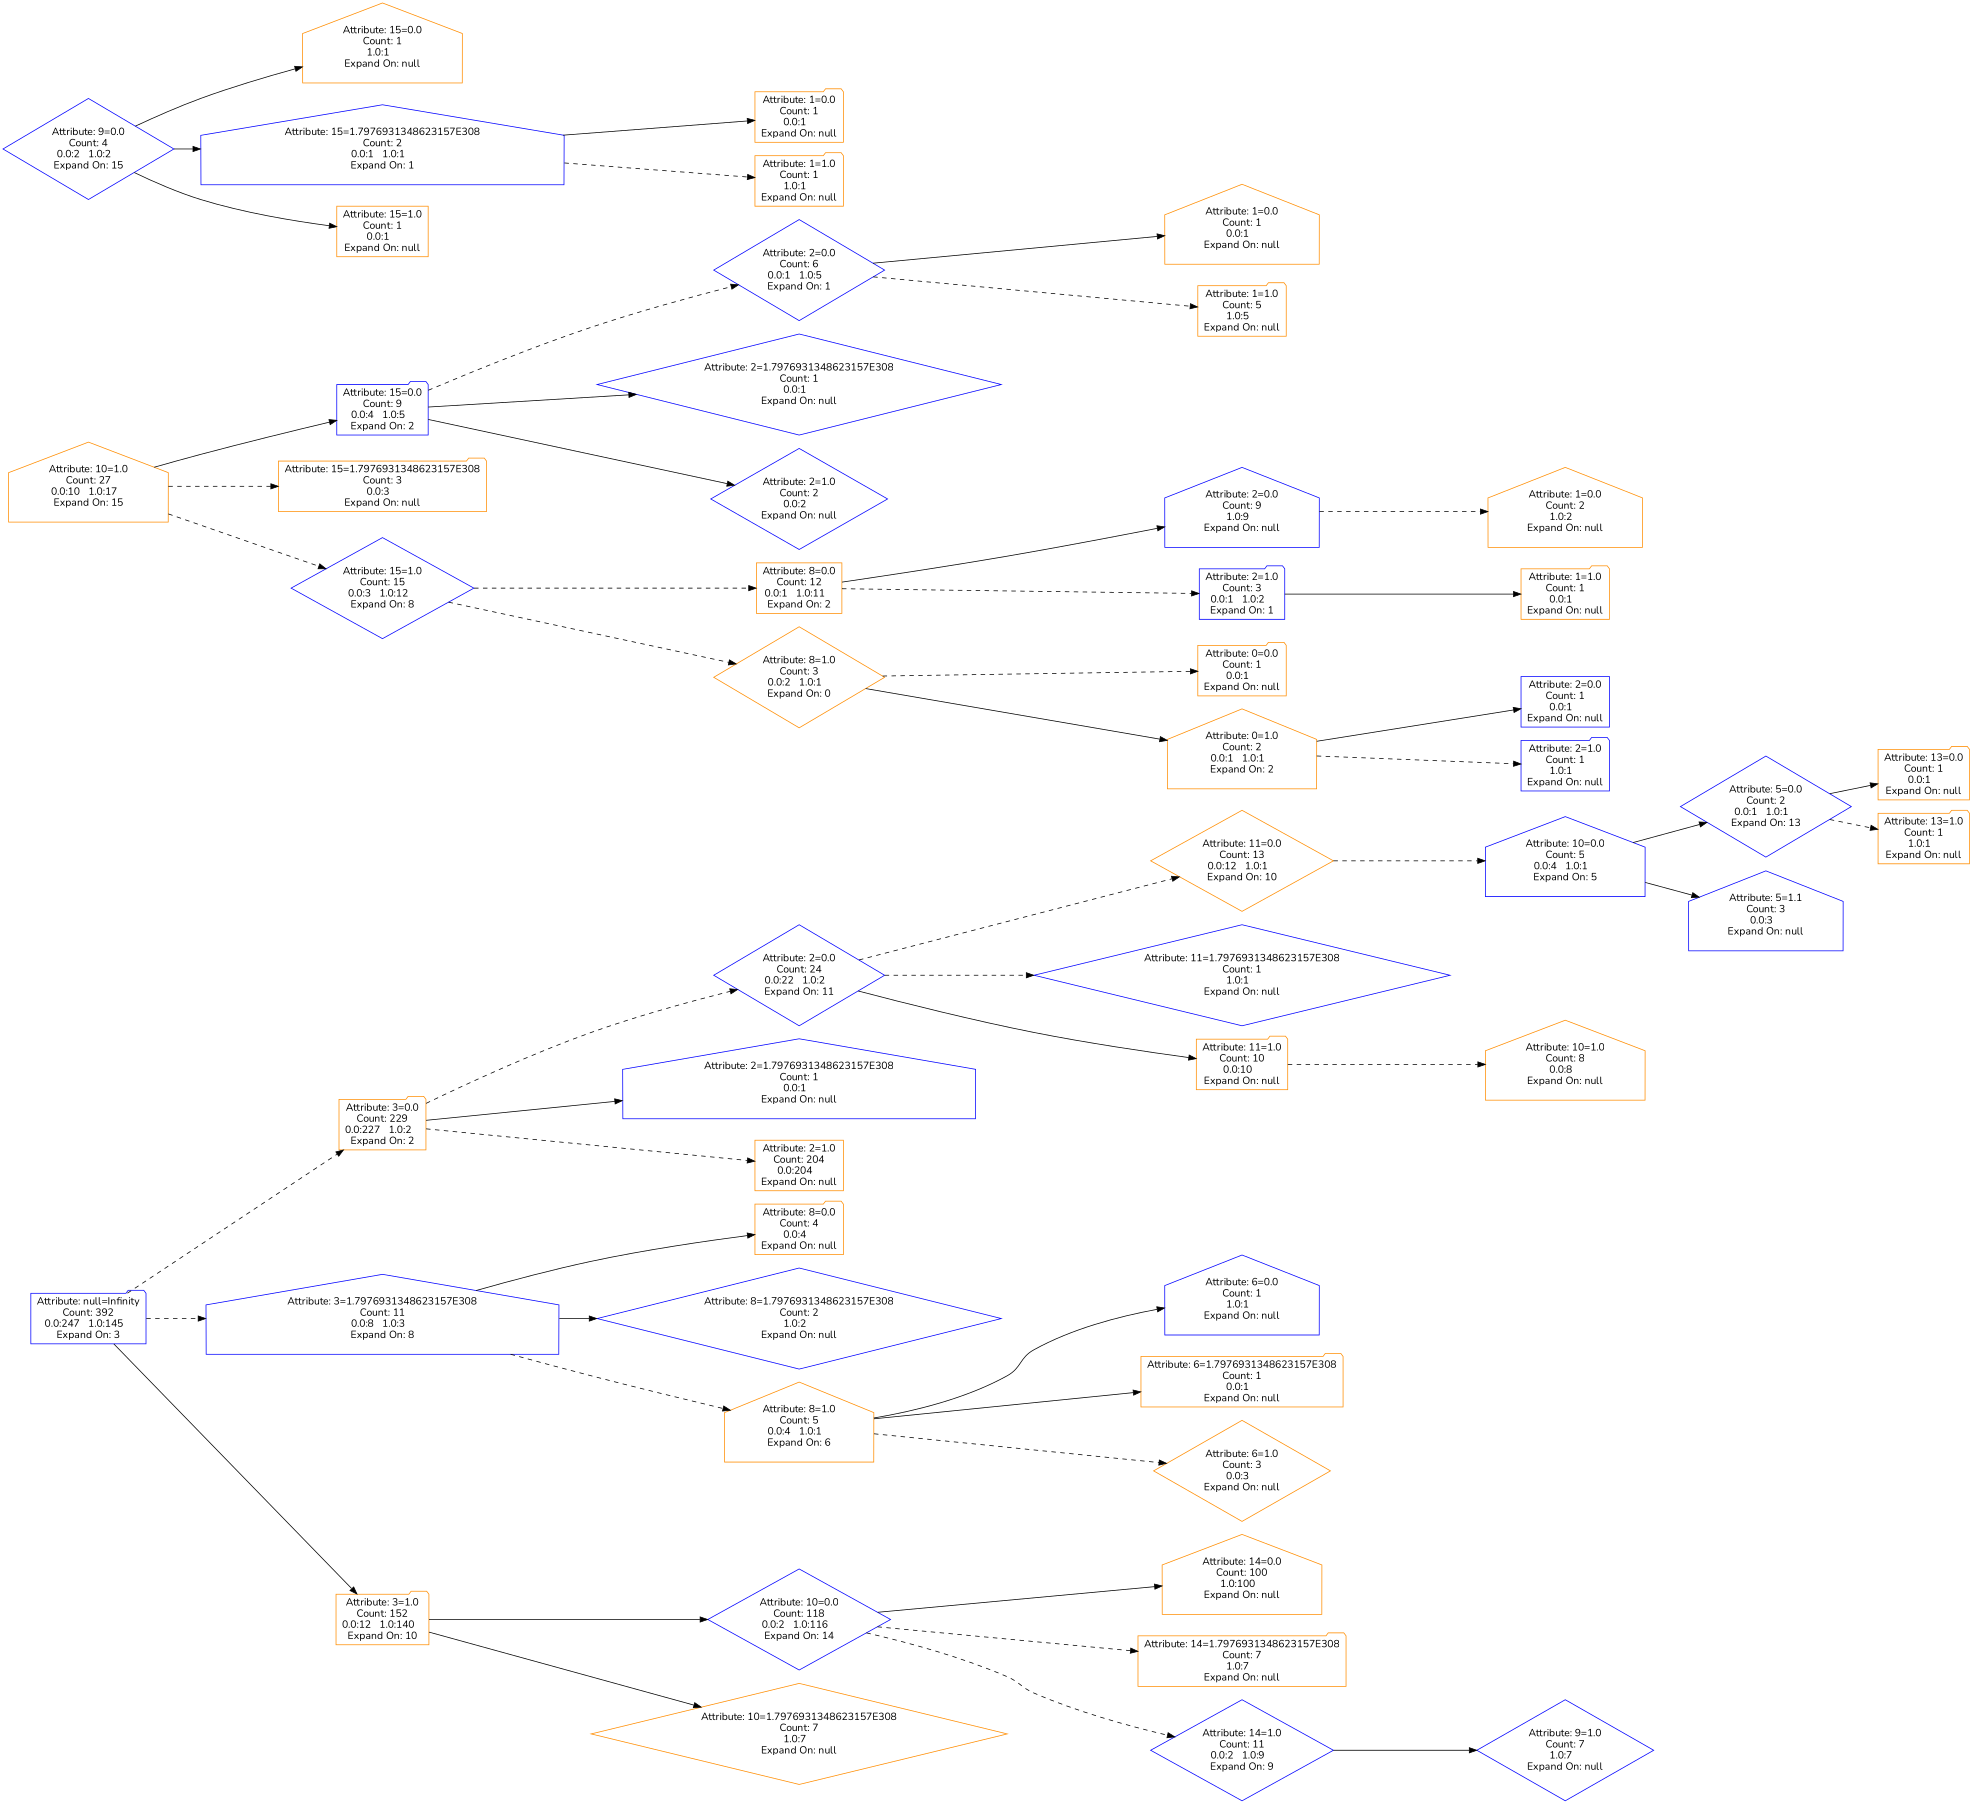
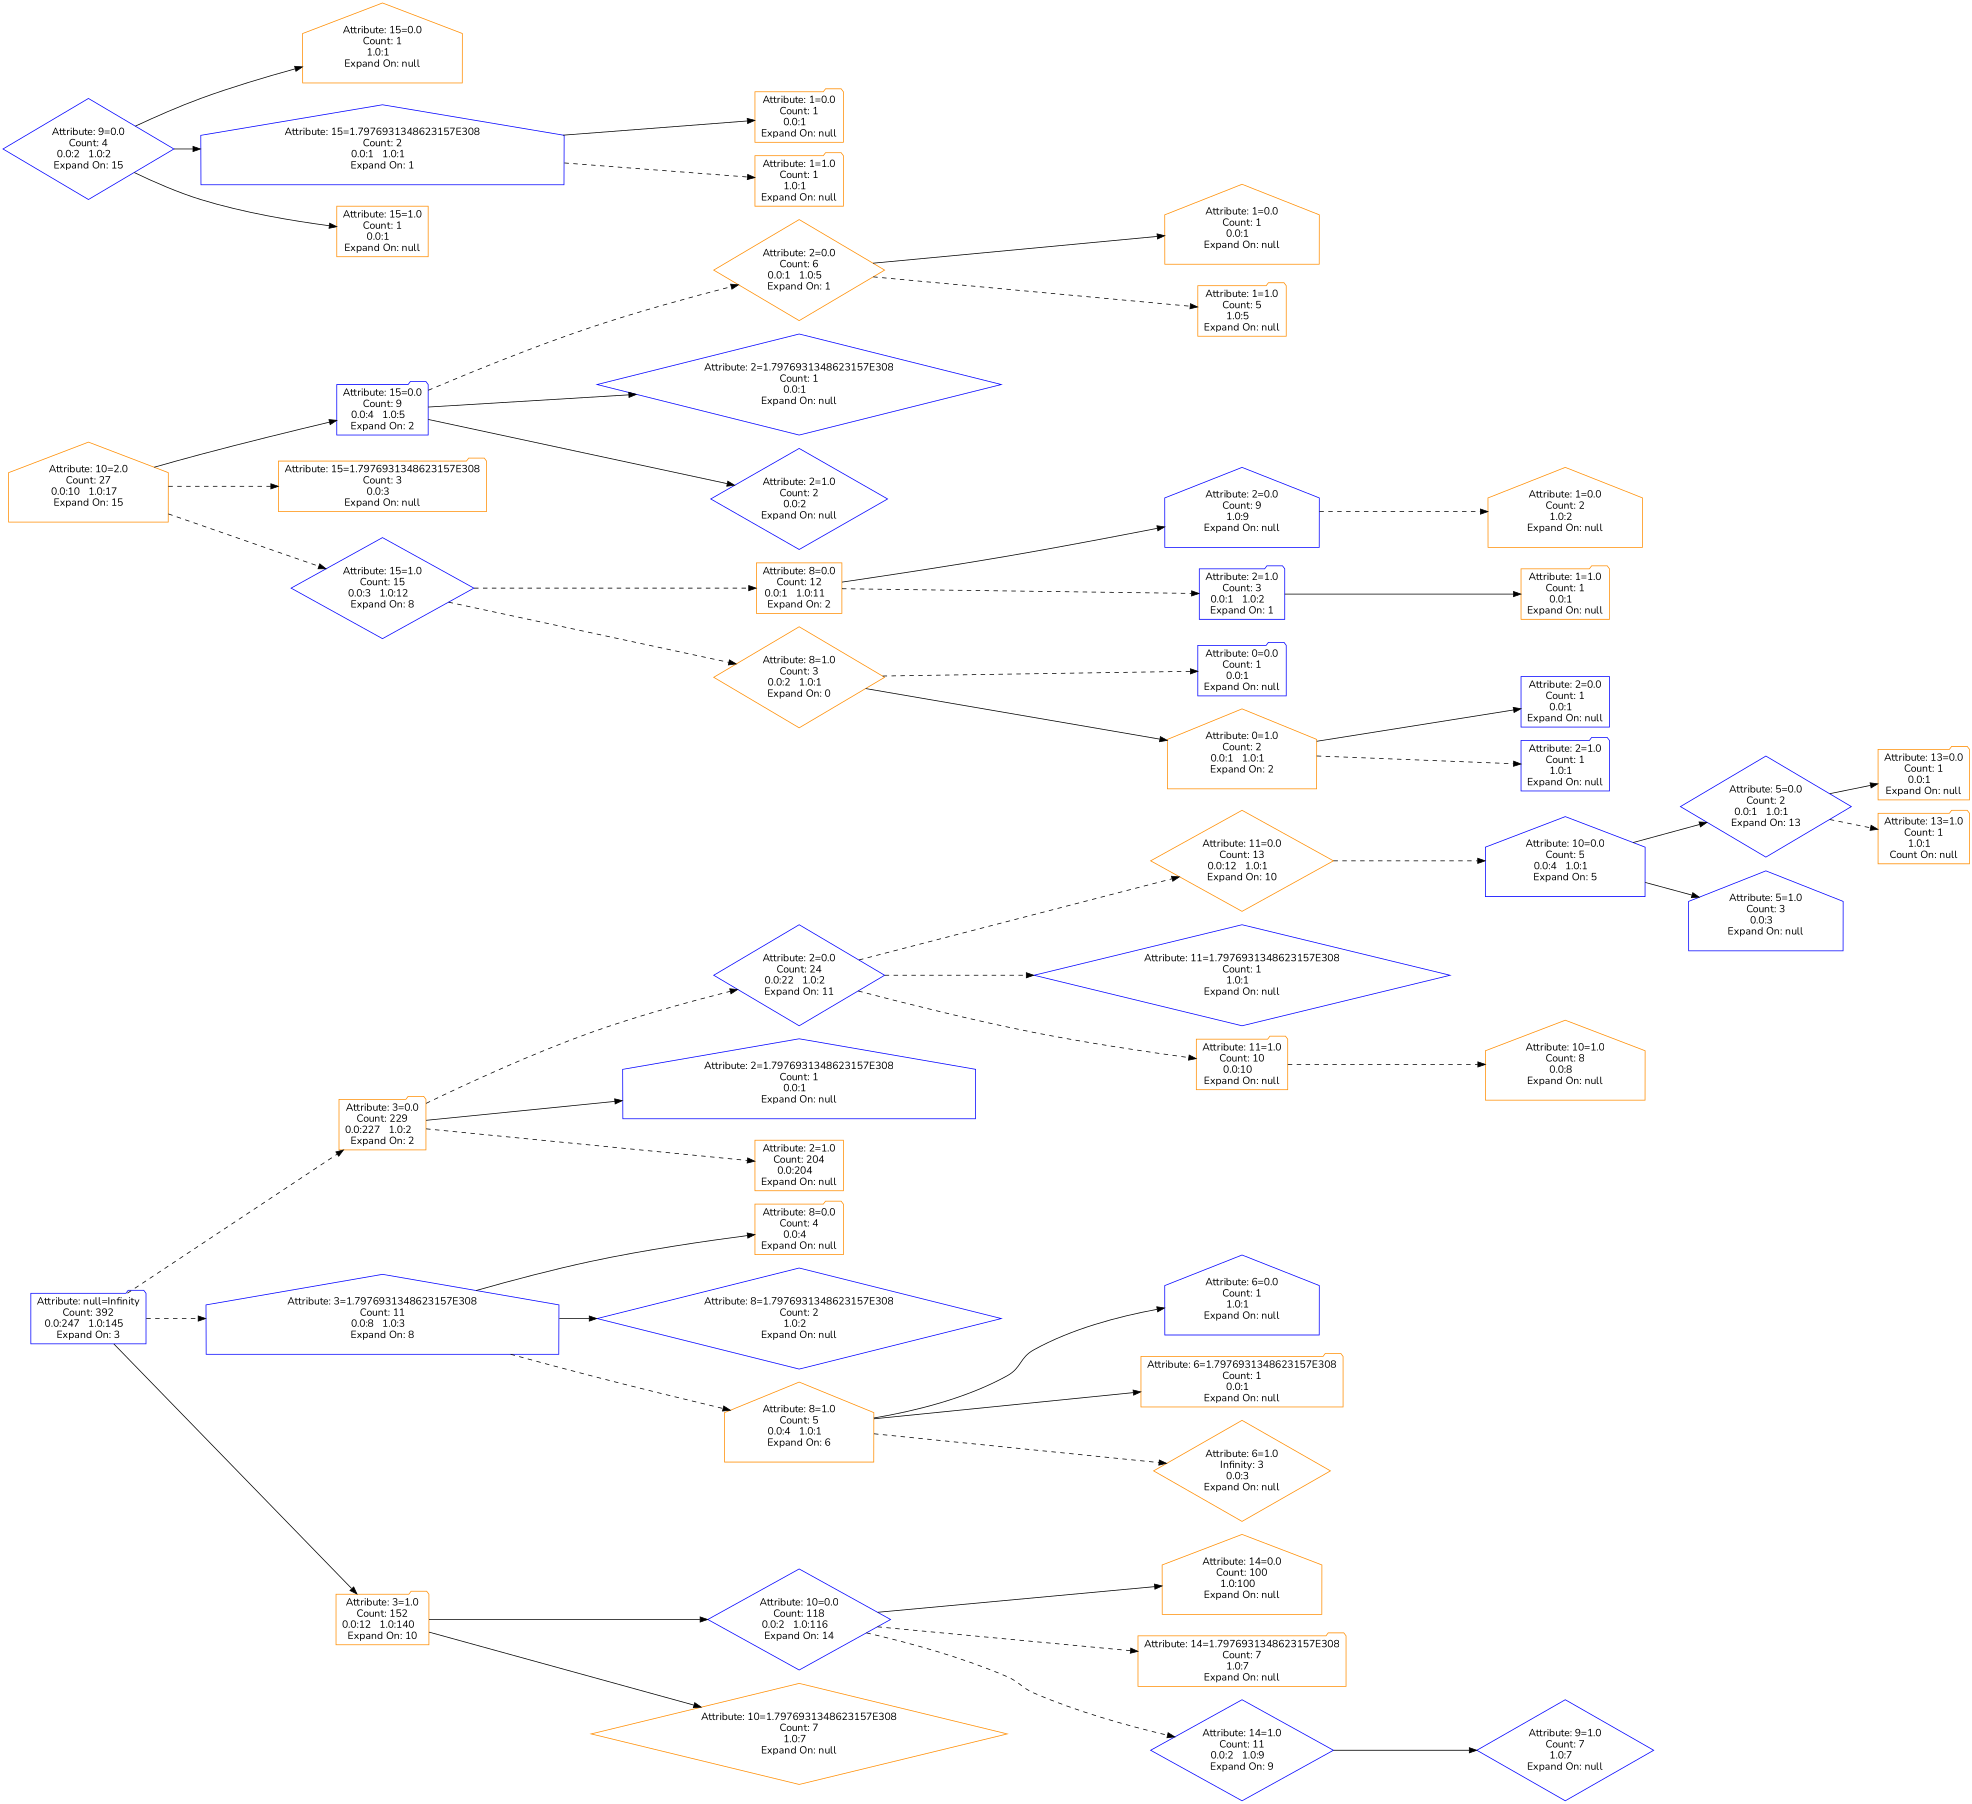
(799, 270) -> (799, 270)
(88, 486) -> (88, 486)
(1242, 671) -> (1242, 671)
(1924, 839) -> (1924, 839)
(1766, 915) -> (1766, 915)
(1022, 1030) -> (1022, 1030)
(1242, 1471) -> (1242, 1471)
